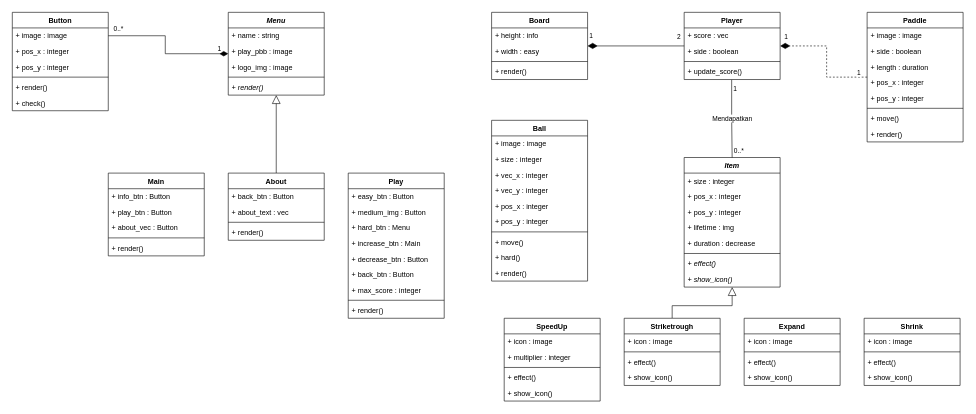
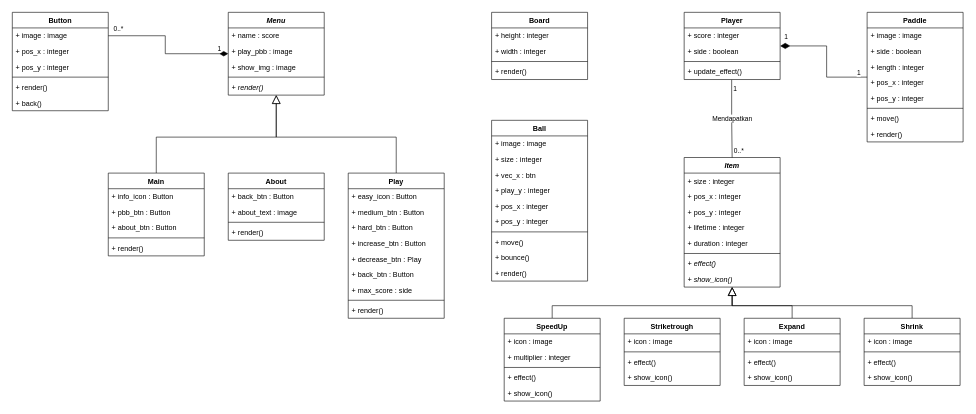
(257, 36) -> (256, 36)
(520, 36) -> (526, 36)
(710, 36) -> (717, 36)
(598, 46) -> none
(519, 52) -> (524, 52)
(827, 63) -> (827, 63)
(261, 67) -> (262, 67)
(903, 67) -> (901, 67)
(719, 72) -> (721, 72)
(33, 103) -> (31, 103)
none -> (197, 137)
none -> (355, 137)
(276, 156) -> none
(525, 175) -> (517, 175)
(525, 191) -> (526, 191)
(145, 197) -> (146, 197)
(386, 197) -> (387, 197)
(145, 212) -> (144, 212)
(264, 212) -> (267, 212)
(388, 212) -> (389, 212)
(148, 228) -> (148, 228)
(382, 228) -> (386, 228)
(712, 228) -> (720, 228)
(388, 244) -> (393, 244)
(725, 244) -> (722, 244)
(510, 258) -> (514, 258)
(394, 259) -> (389, 259)
(389, 290) -> (383, 290)
none -> (605, 306)
none -> (859, 306)
none -> (792, 308)
(672, 313) -> none
